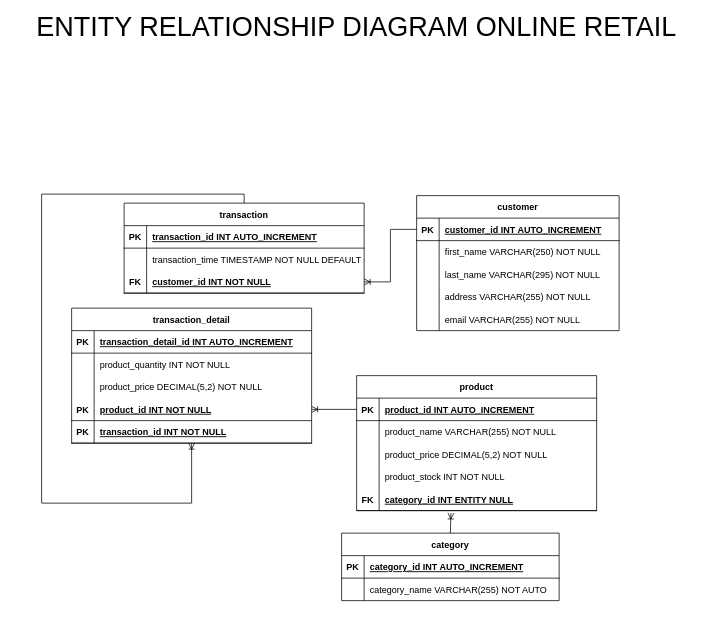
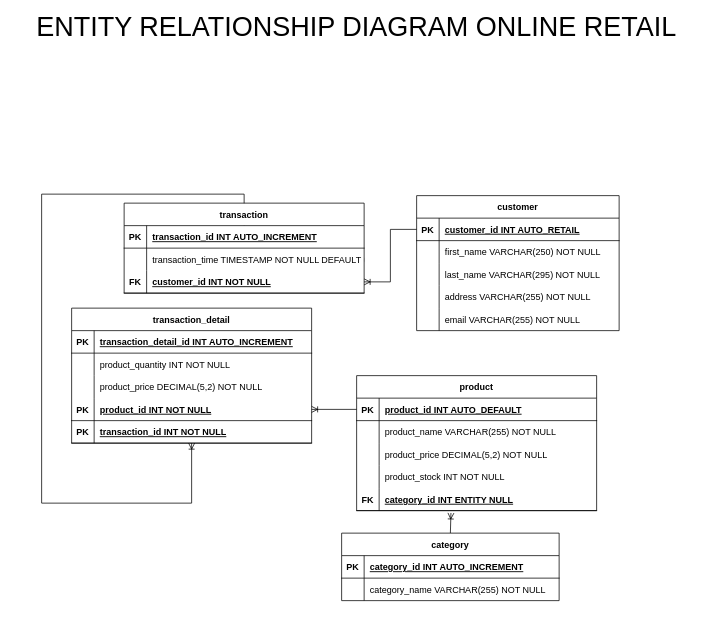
(518, 230) -> (511, 230)
(456, 410) -> (451, 410)
(454, 590) -> (454, 590)
